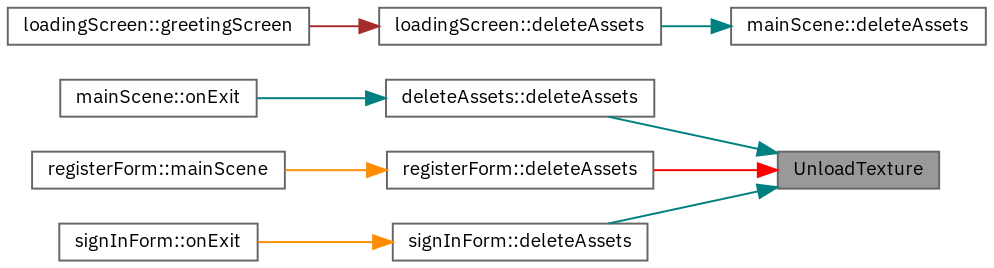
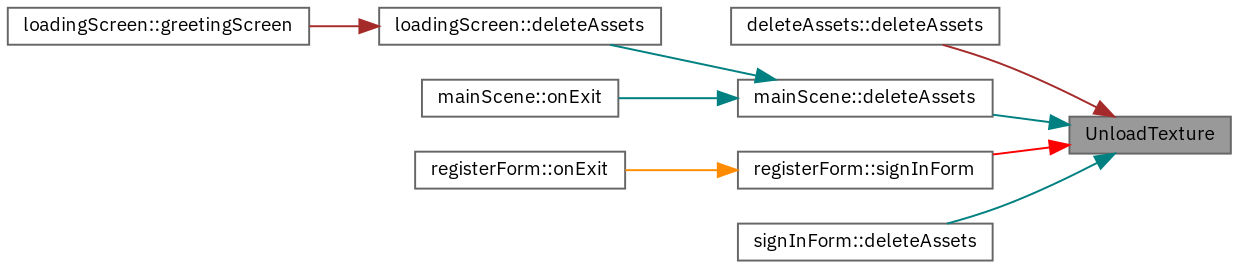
(311, 98) -> (668, 98)
none -> (1021, 118)
(683, 133) -> (1021, 72)
(158, 170) -> (520, 170)
(520, 170) -> (865, 170)
(158, 242) -> none
